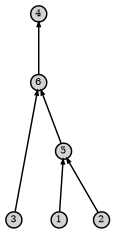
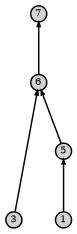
(39, 14) -> (39, 14)
(102, 220) -> none
